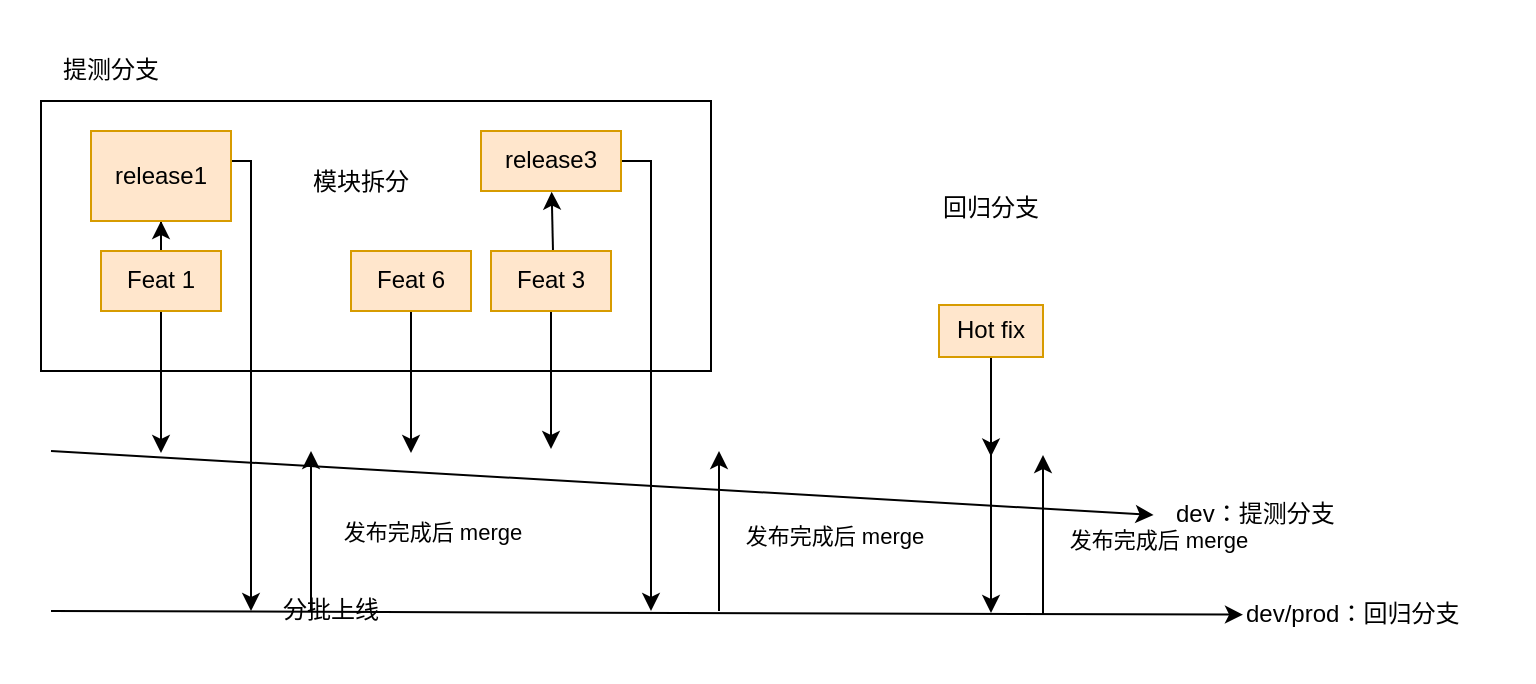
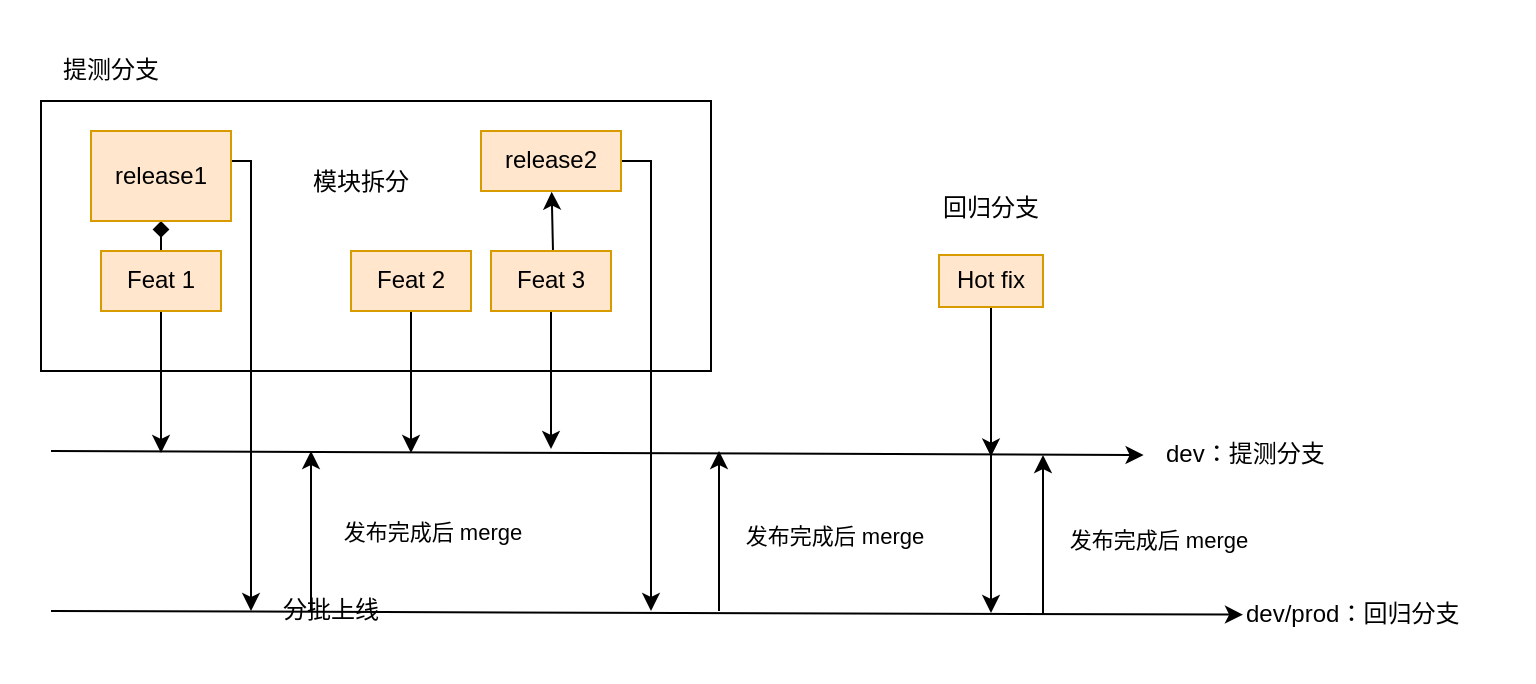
(552, 161) -> (552, 161)
(161, 236) -> (161, 237)
(412, 281) -> (412, 281)
(991, 331) -> (991, 281)
(1270, 515) -> (1260, 455)
